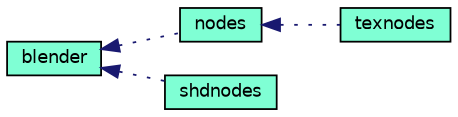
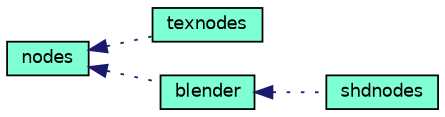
(149, 39) -> (133, 77)
